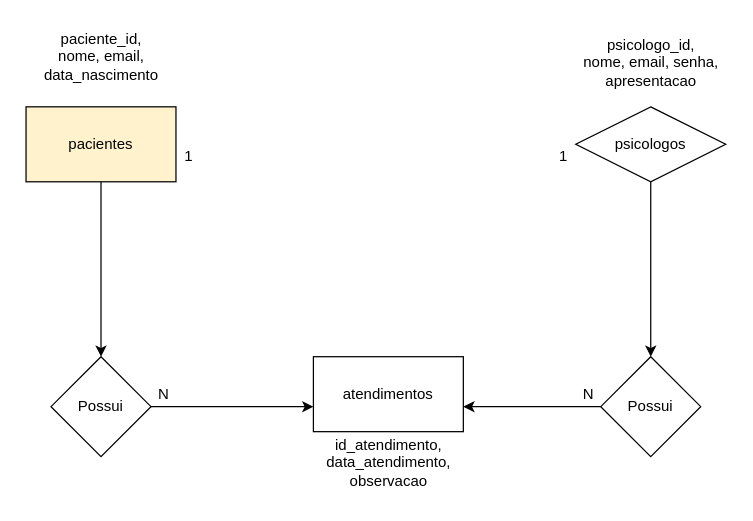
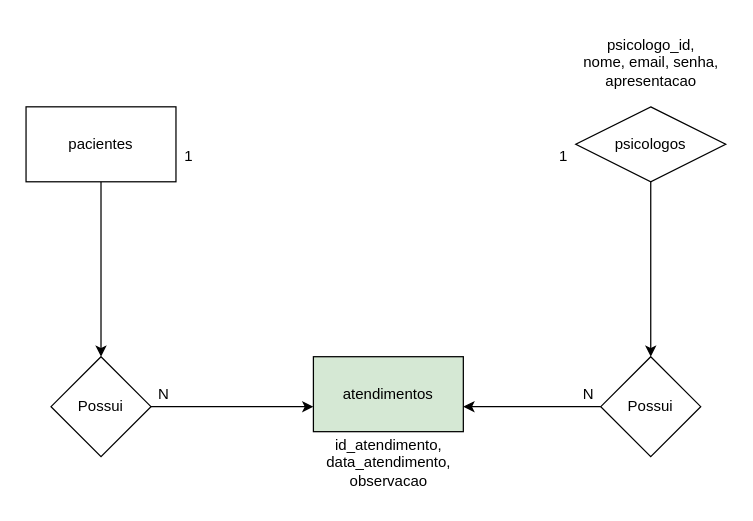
(101, 57) -> none
(101, 144) -> (101, 144)
(388, 394) -> (388, 394)
